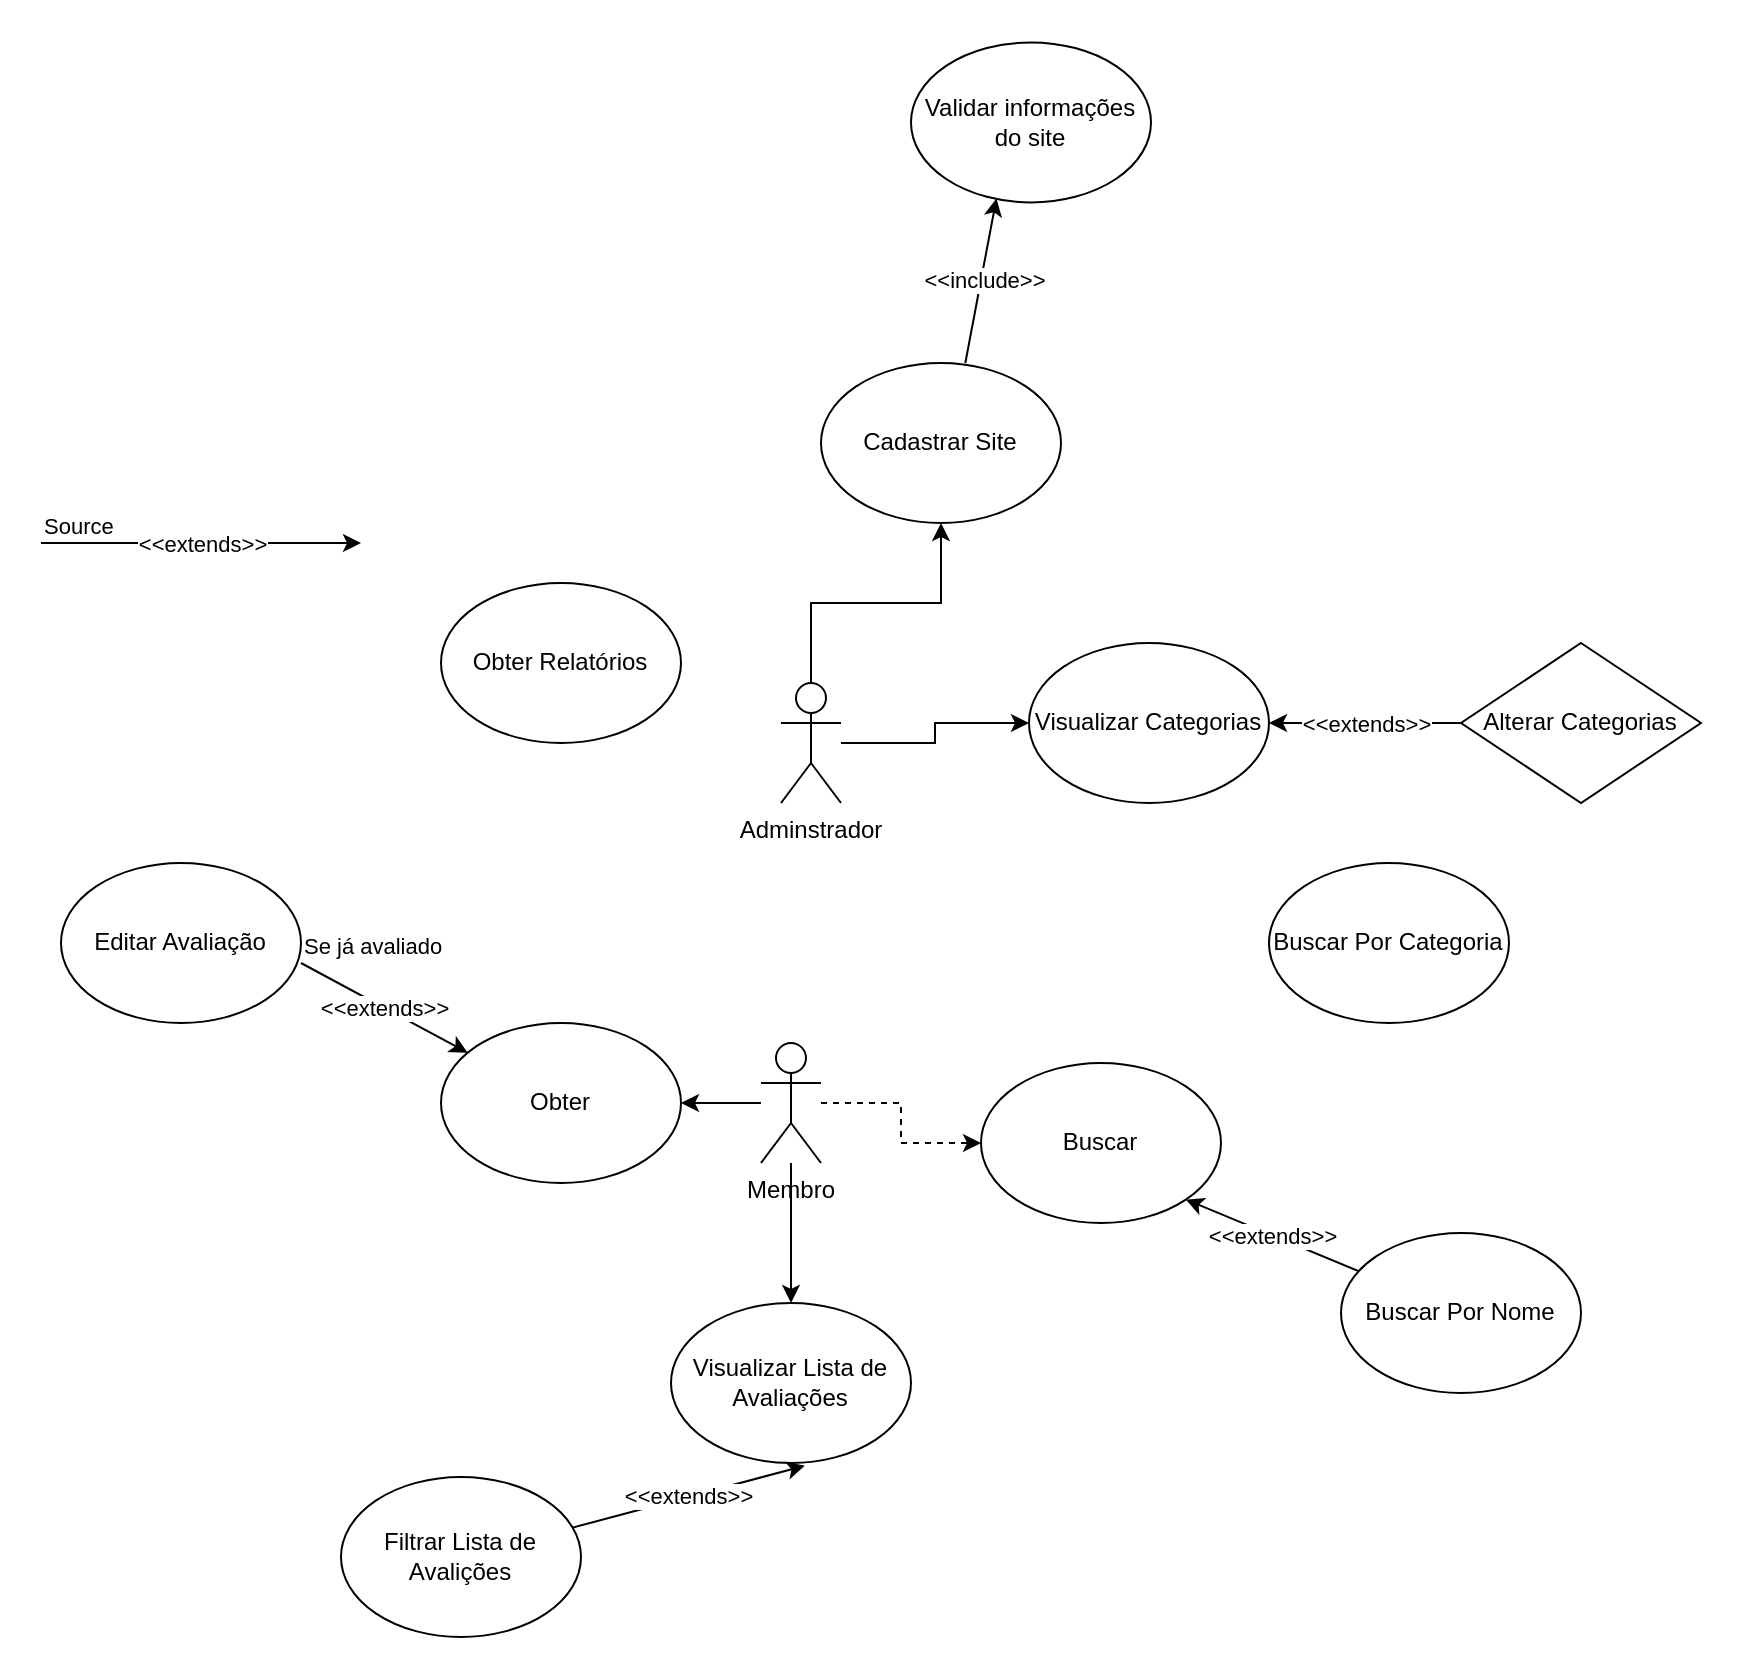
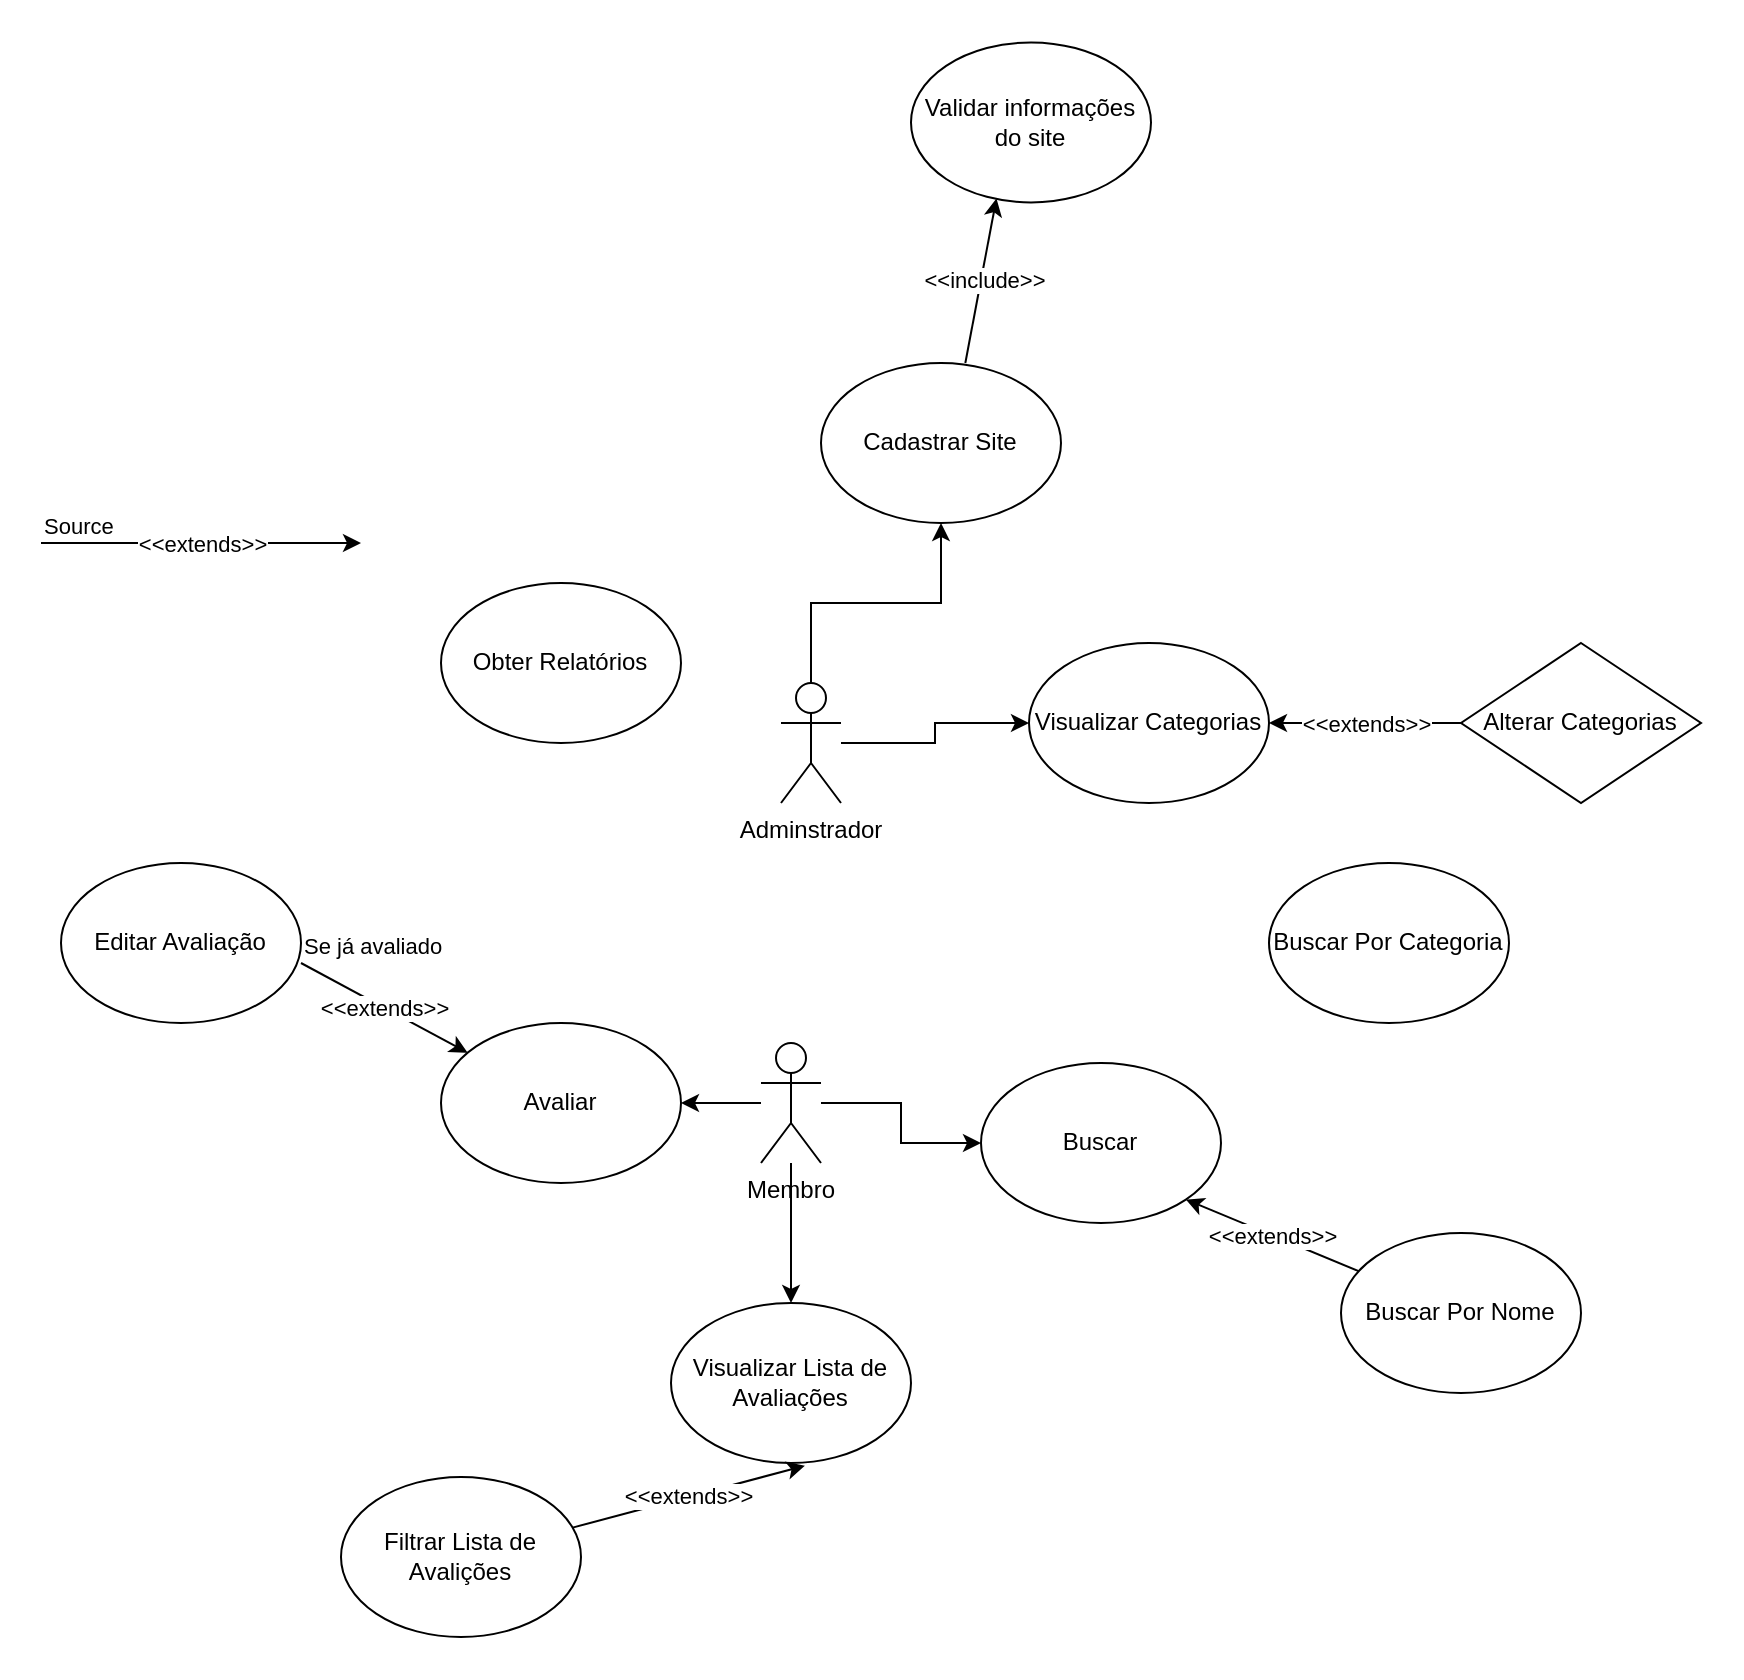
(561, 1103) -> (561, 1103)
(901, 1115) -> (901, 1115)
